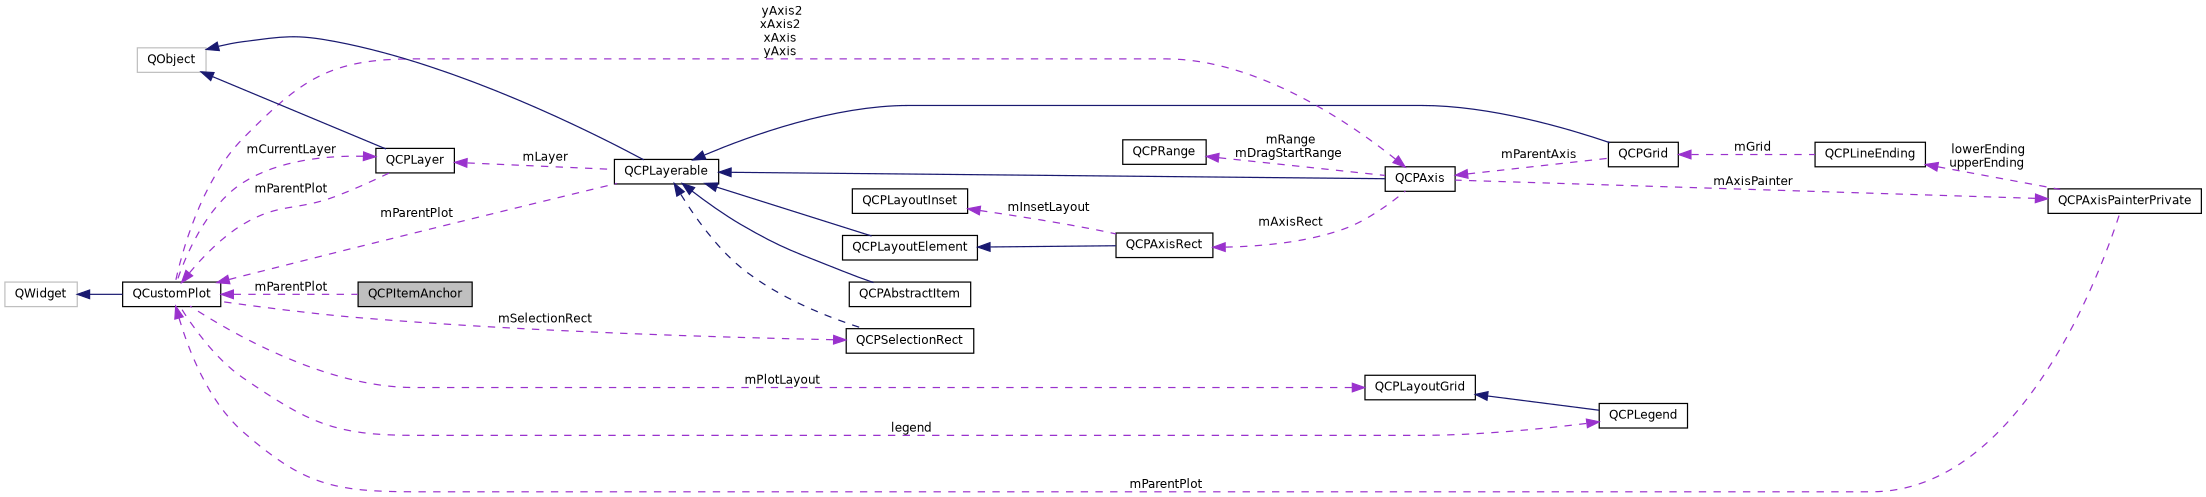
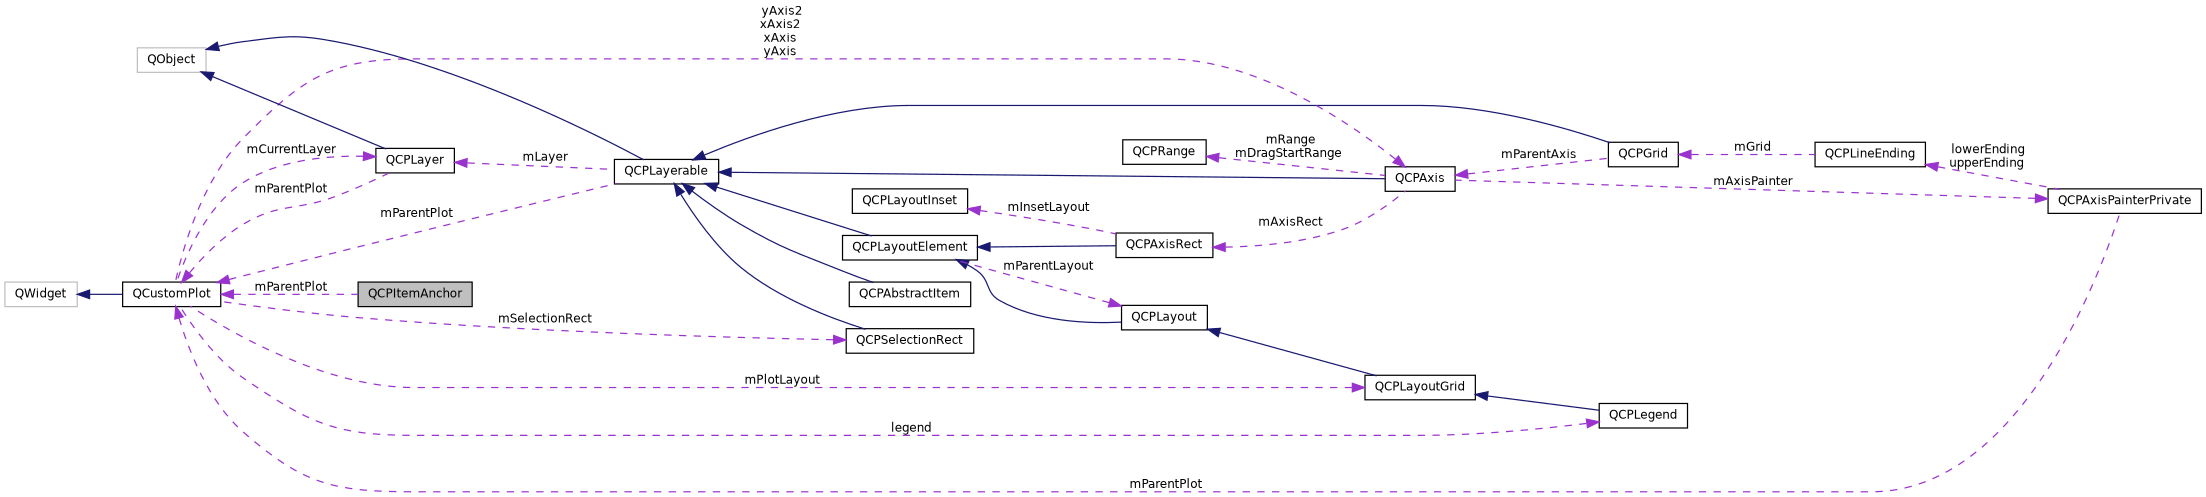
(759, 281) -> (759, 281)
none -> (1164, 318)
